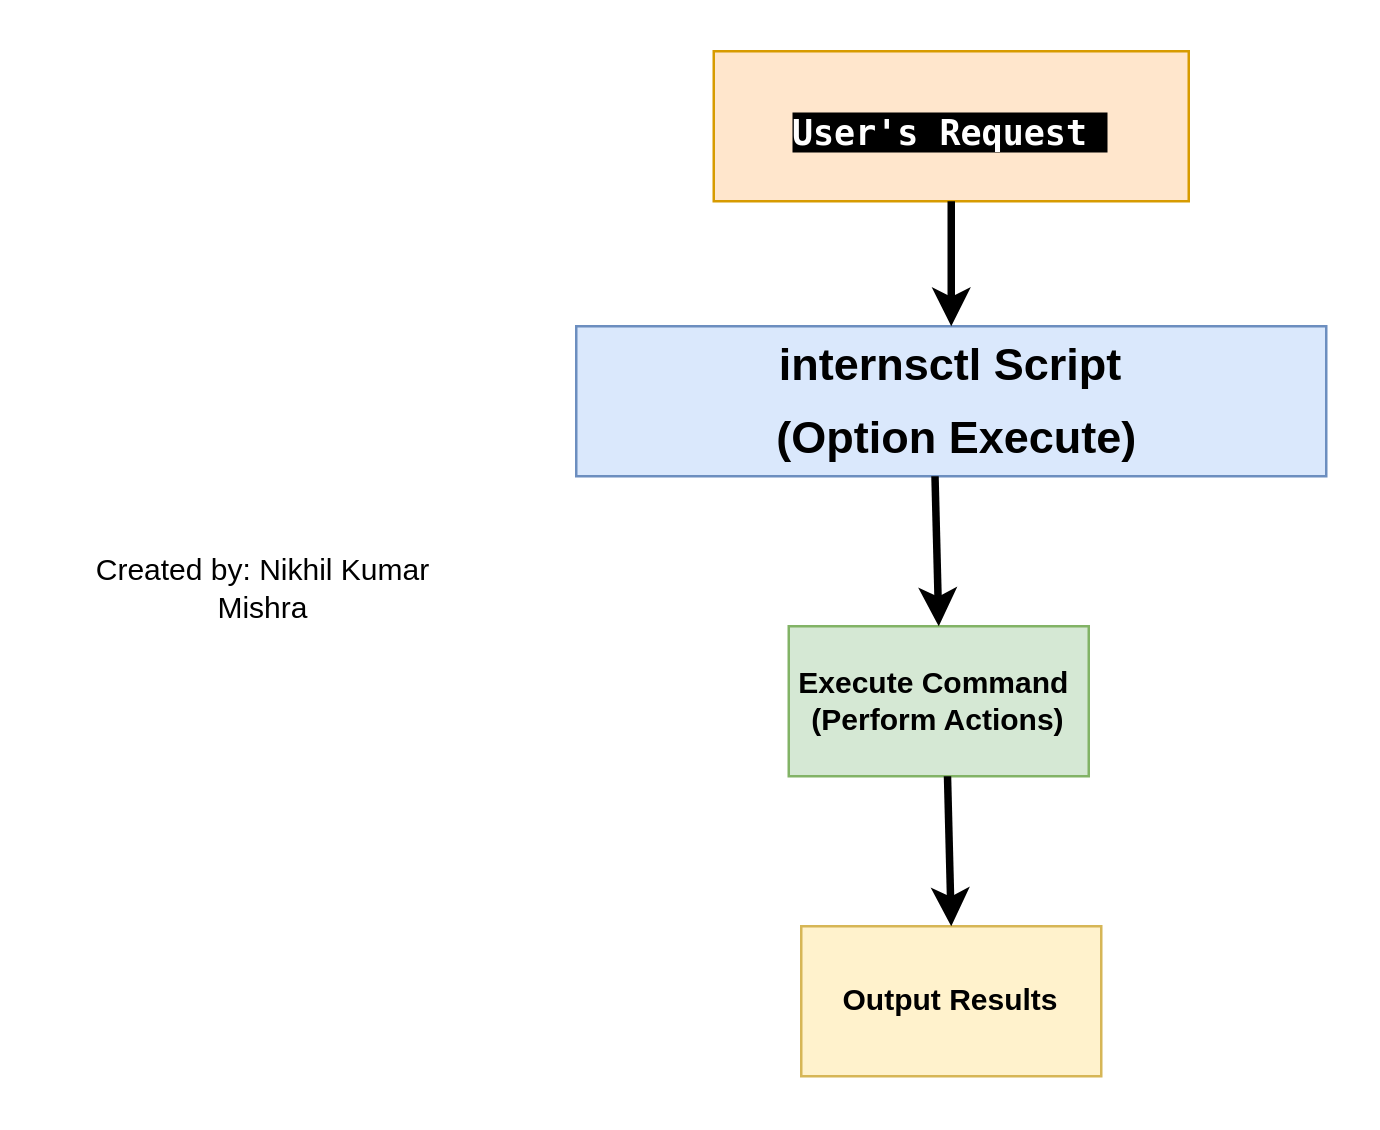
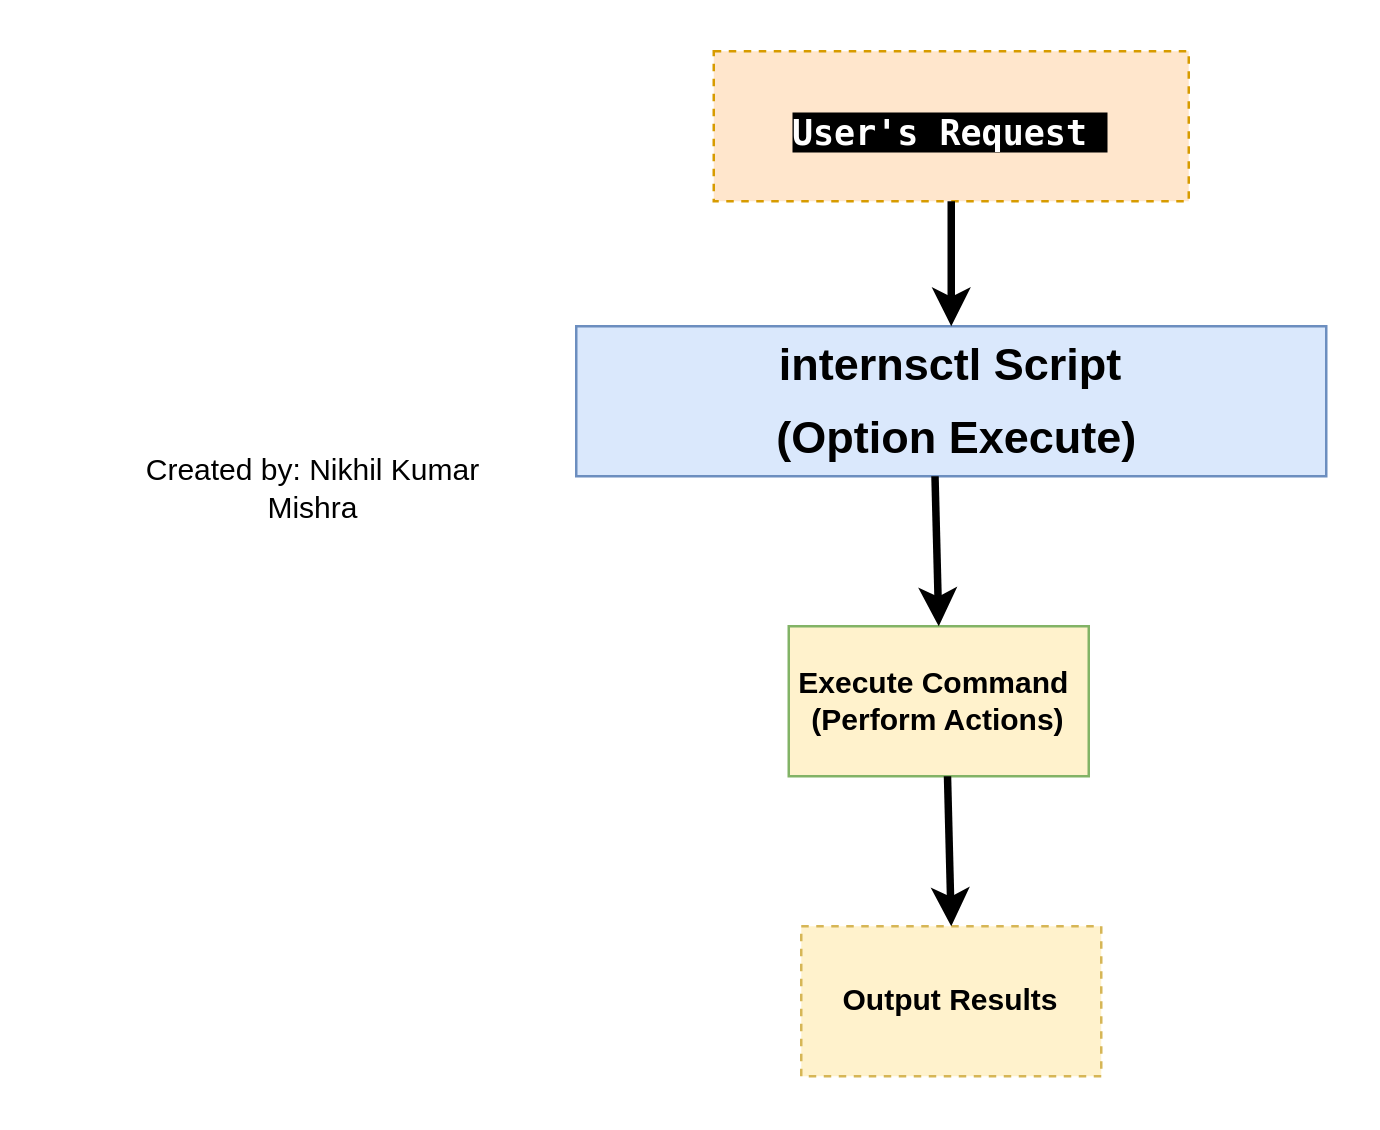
(951, 126) -> (951, 126)
(264, 589) -> (314, 489)
(939, 701) -> (939, 701)
(951, 1001) -> (951, 1001)
